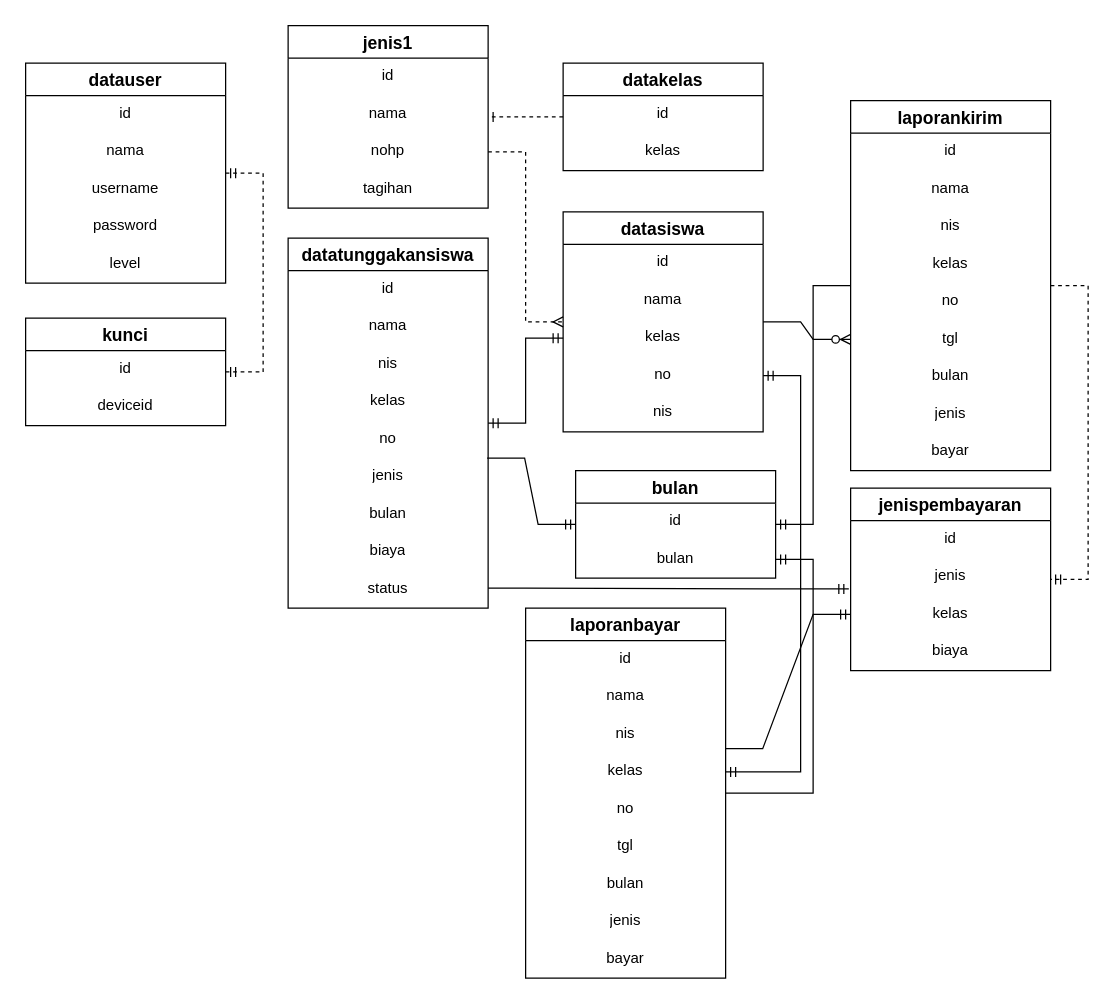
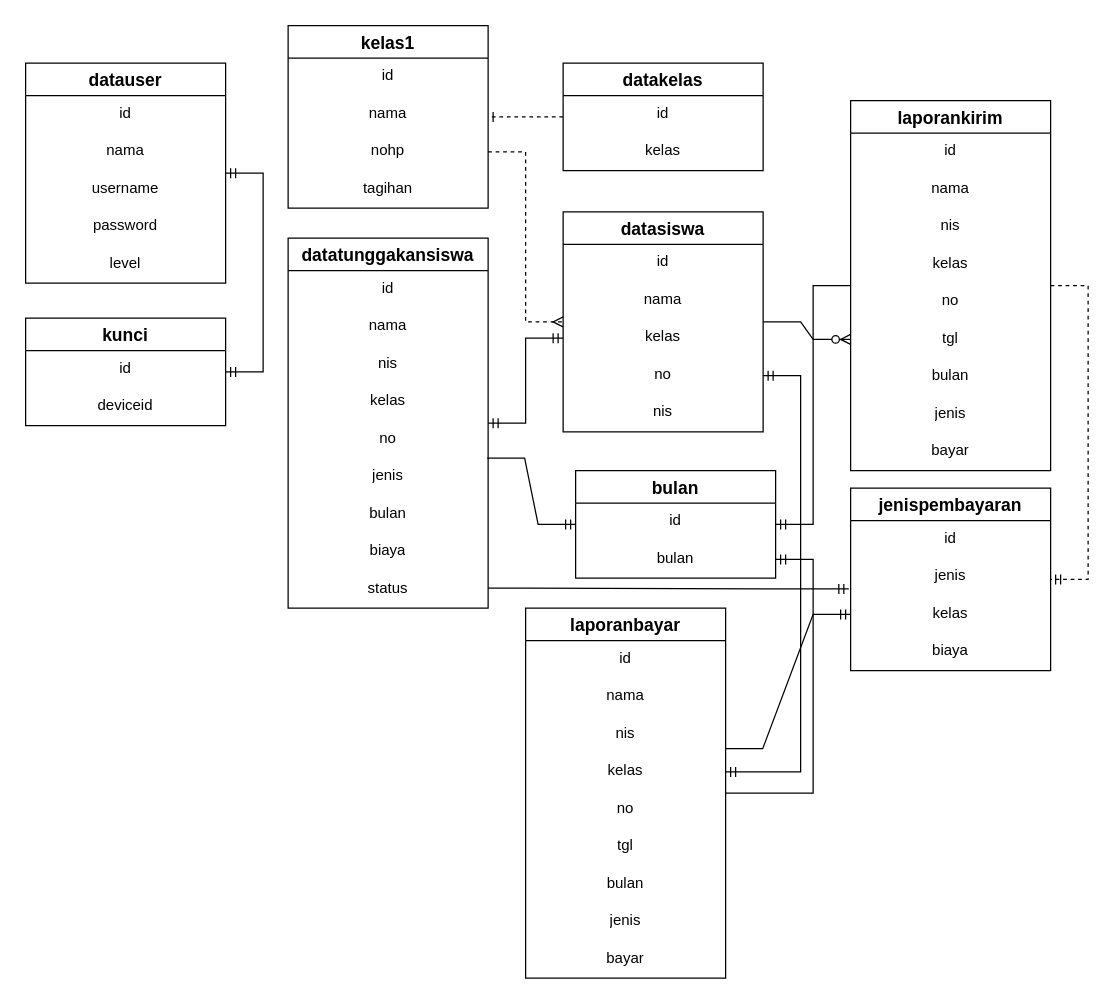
(388, 43) -> (388, 43)
(263, 273) -> (263, 273)
